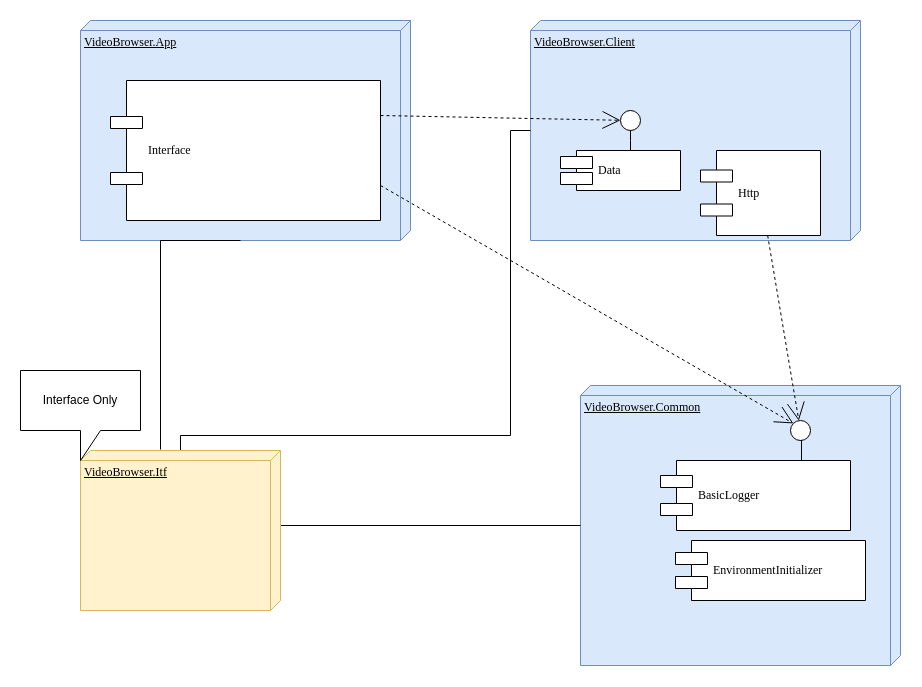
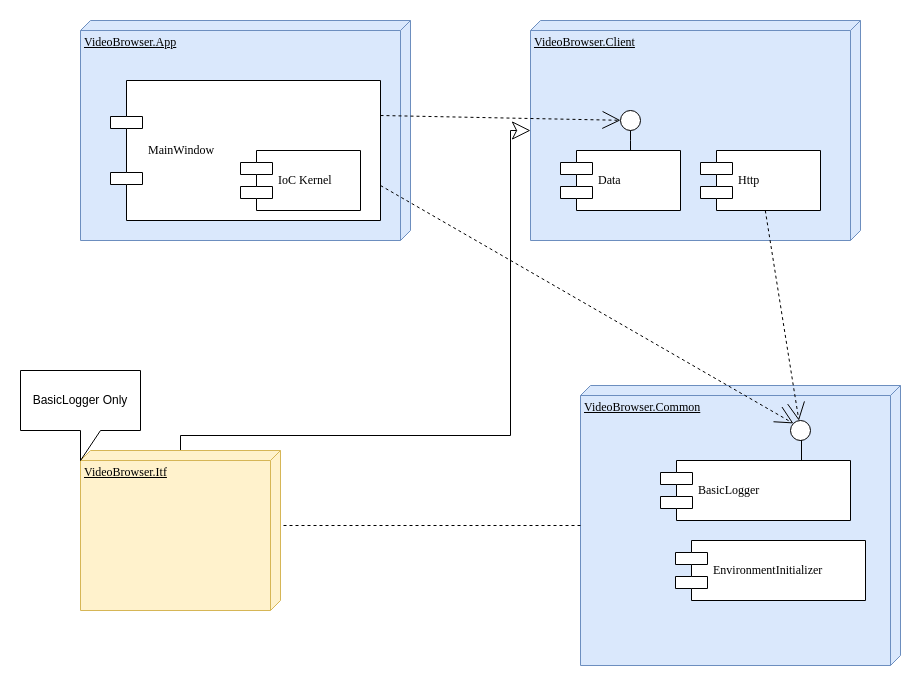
(521, 131) -> (511, 136)
(179, 151) -> (179, 151)
(621, 171) -> (621, 181)
none -> (301, 181)
(761, 193) -> (761, 181)
(161, 306) -> none
(81, 401) -> (81, 401)
(756, 496) -> (756, 491)
(430, 526) -> (430, 526)
